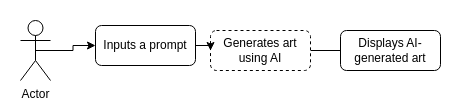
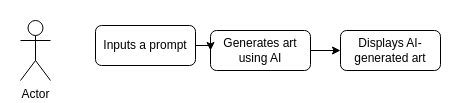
(65, 51) -> none
(261, 51) -> (261, 51)
(335, 51) -> (332, 51)
